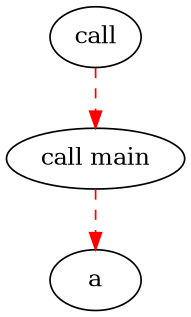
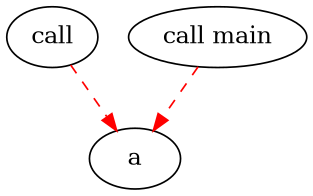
(96, 90) -> (89, 91)
